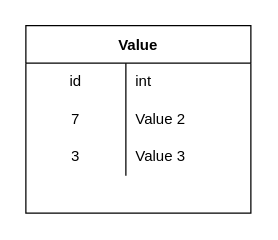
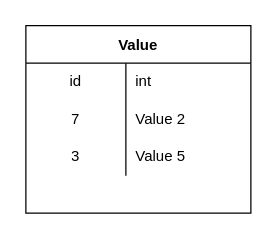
(161, 157) -> (161, 157)
